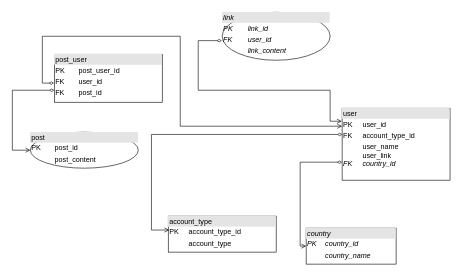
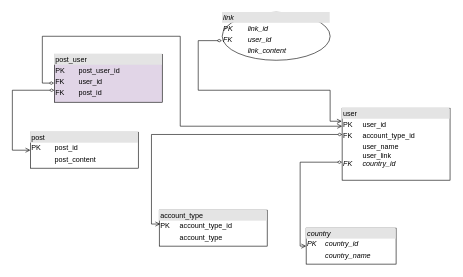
(108, 78) -> (108, 78)
(84, 150) -> (84, 150)
(222, 234) -> (213, 228)
